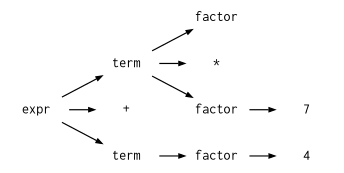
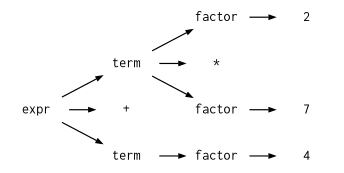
none -> (307, 17)
